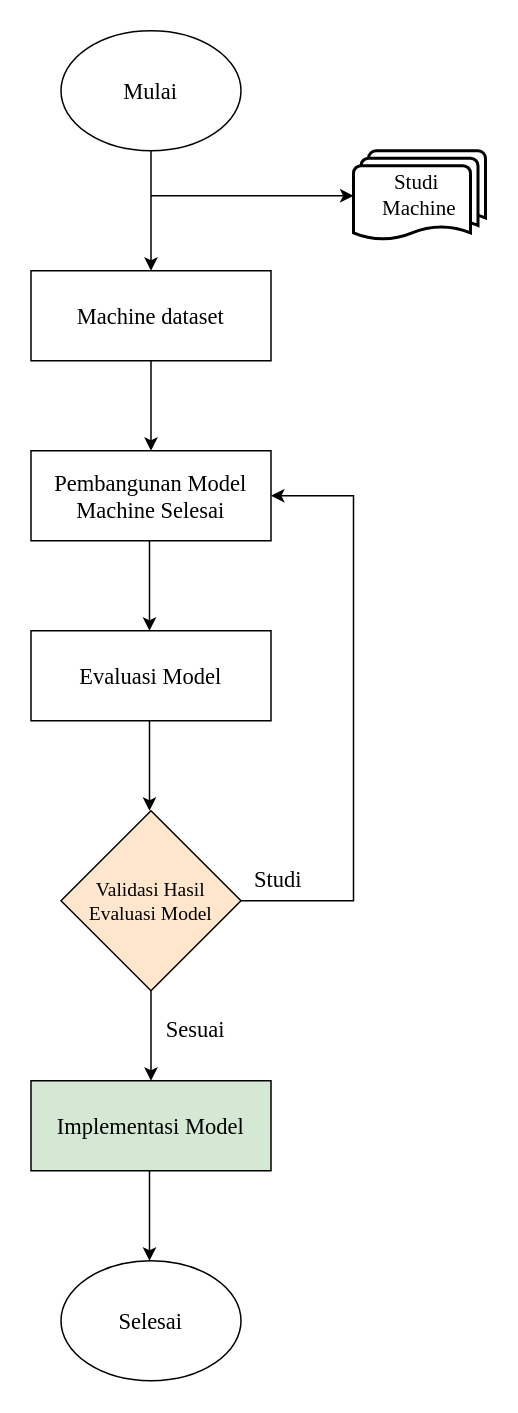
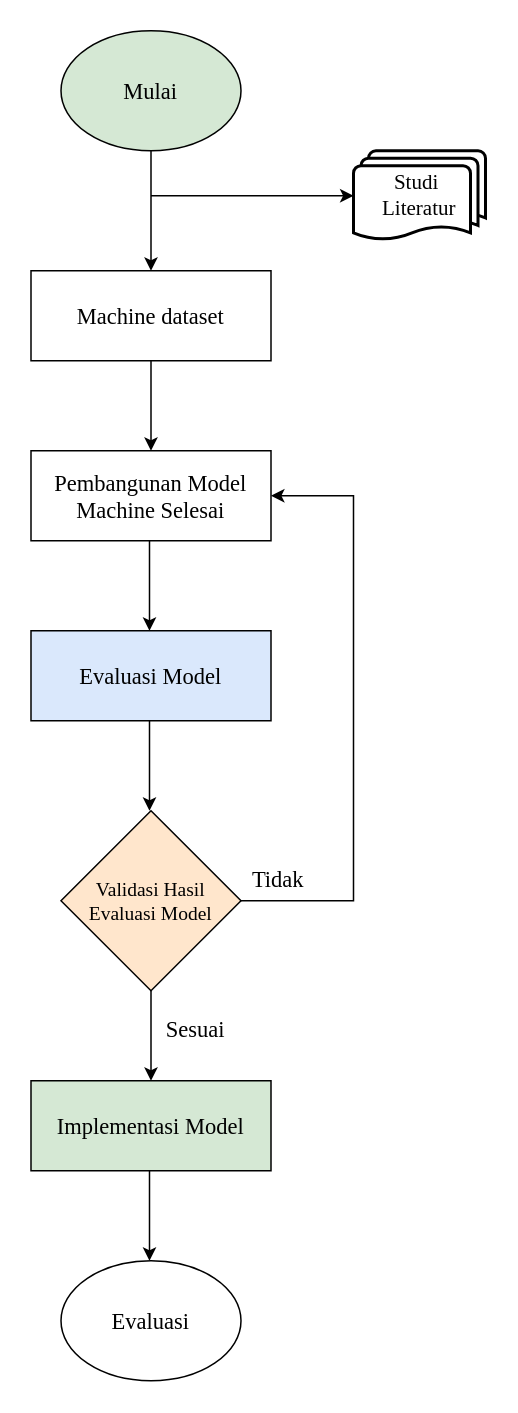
(151, 91) -> (151, 91)
(419, 196) -> (419, 196)
(151, 676) -> (151, 676)
(278, 878) -> (278, 878)
(151, 1321) -> (151, 1321)
